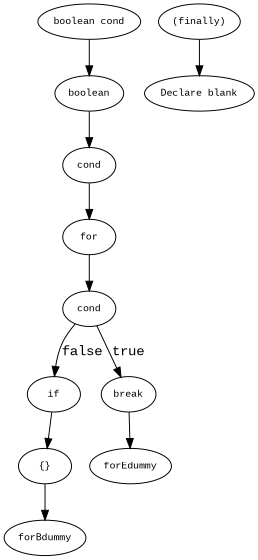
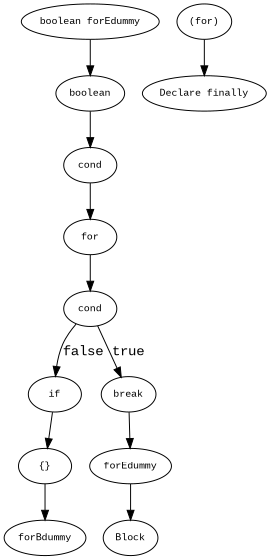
(89, 22) -> (90, 22)
(199, 22) -> (204, 22)
(199, 93) -> (204, 93)
none -> (131, 538)
